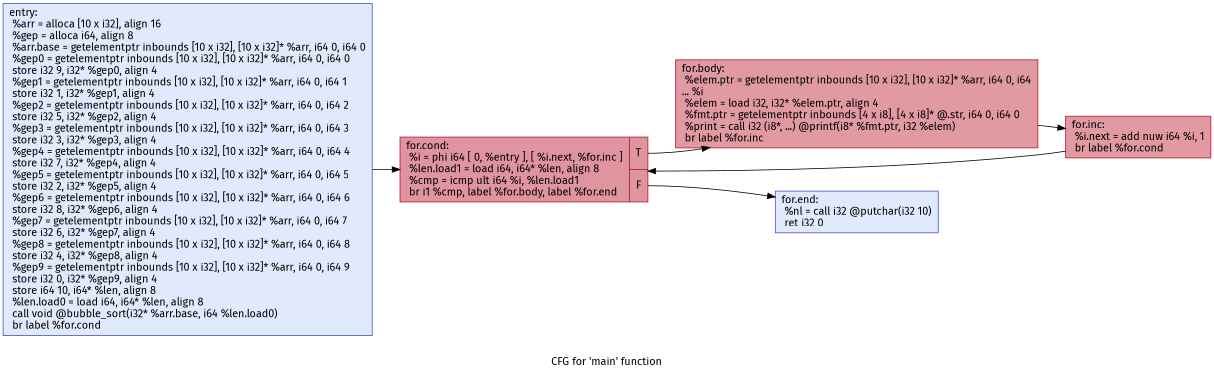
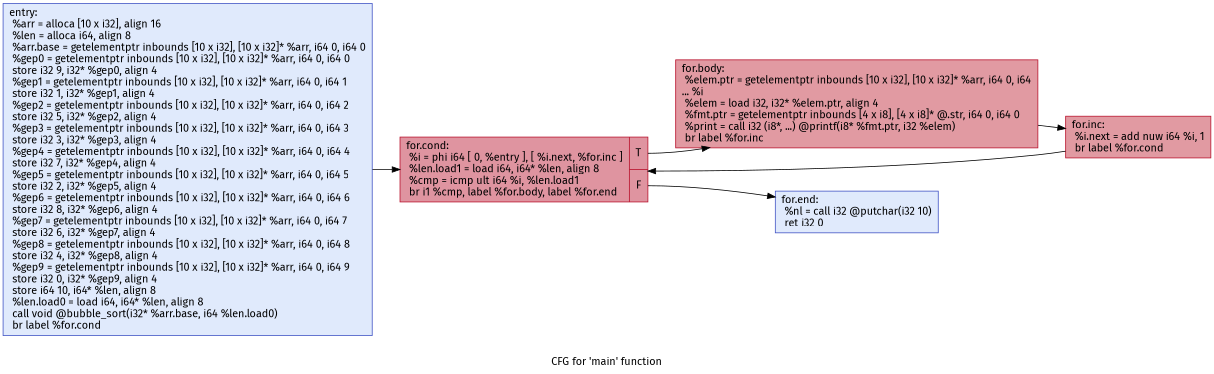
(71, 36) -> (70, 36)
